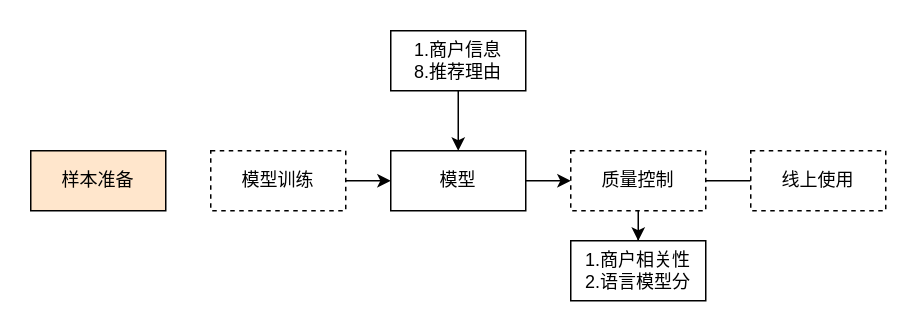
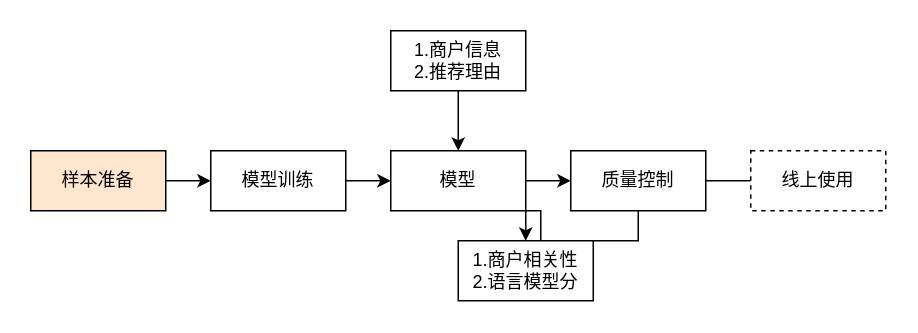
(458, 61) -> (458, 61)
none -> (194, 181)
(278, 181) -> (278, 181)
(638, 181) -> (638, 181)
(638, 271) -> (526, 271)
